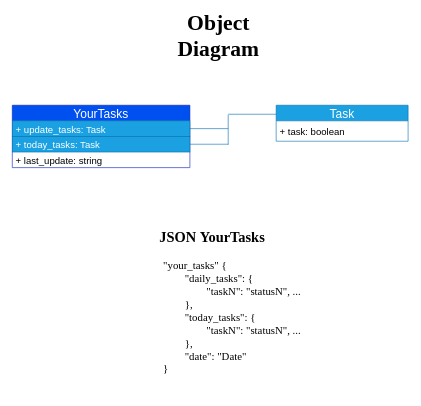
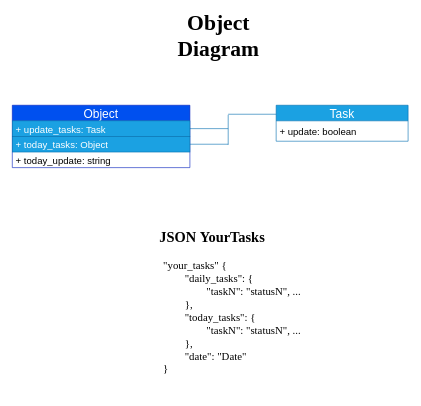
(101, 114) -> (101, 114)
(315, 132) -> (320, 132)
(63, 145) -> (68, 145)
(66, 161) -> (70, 161)
